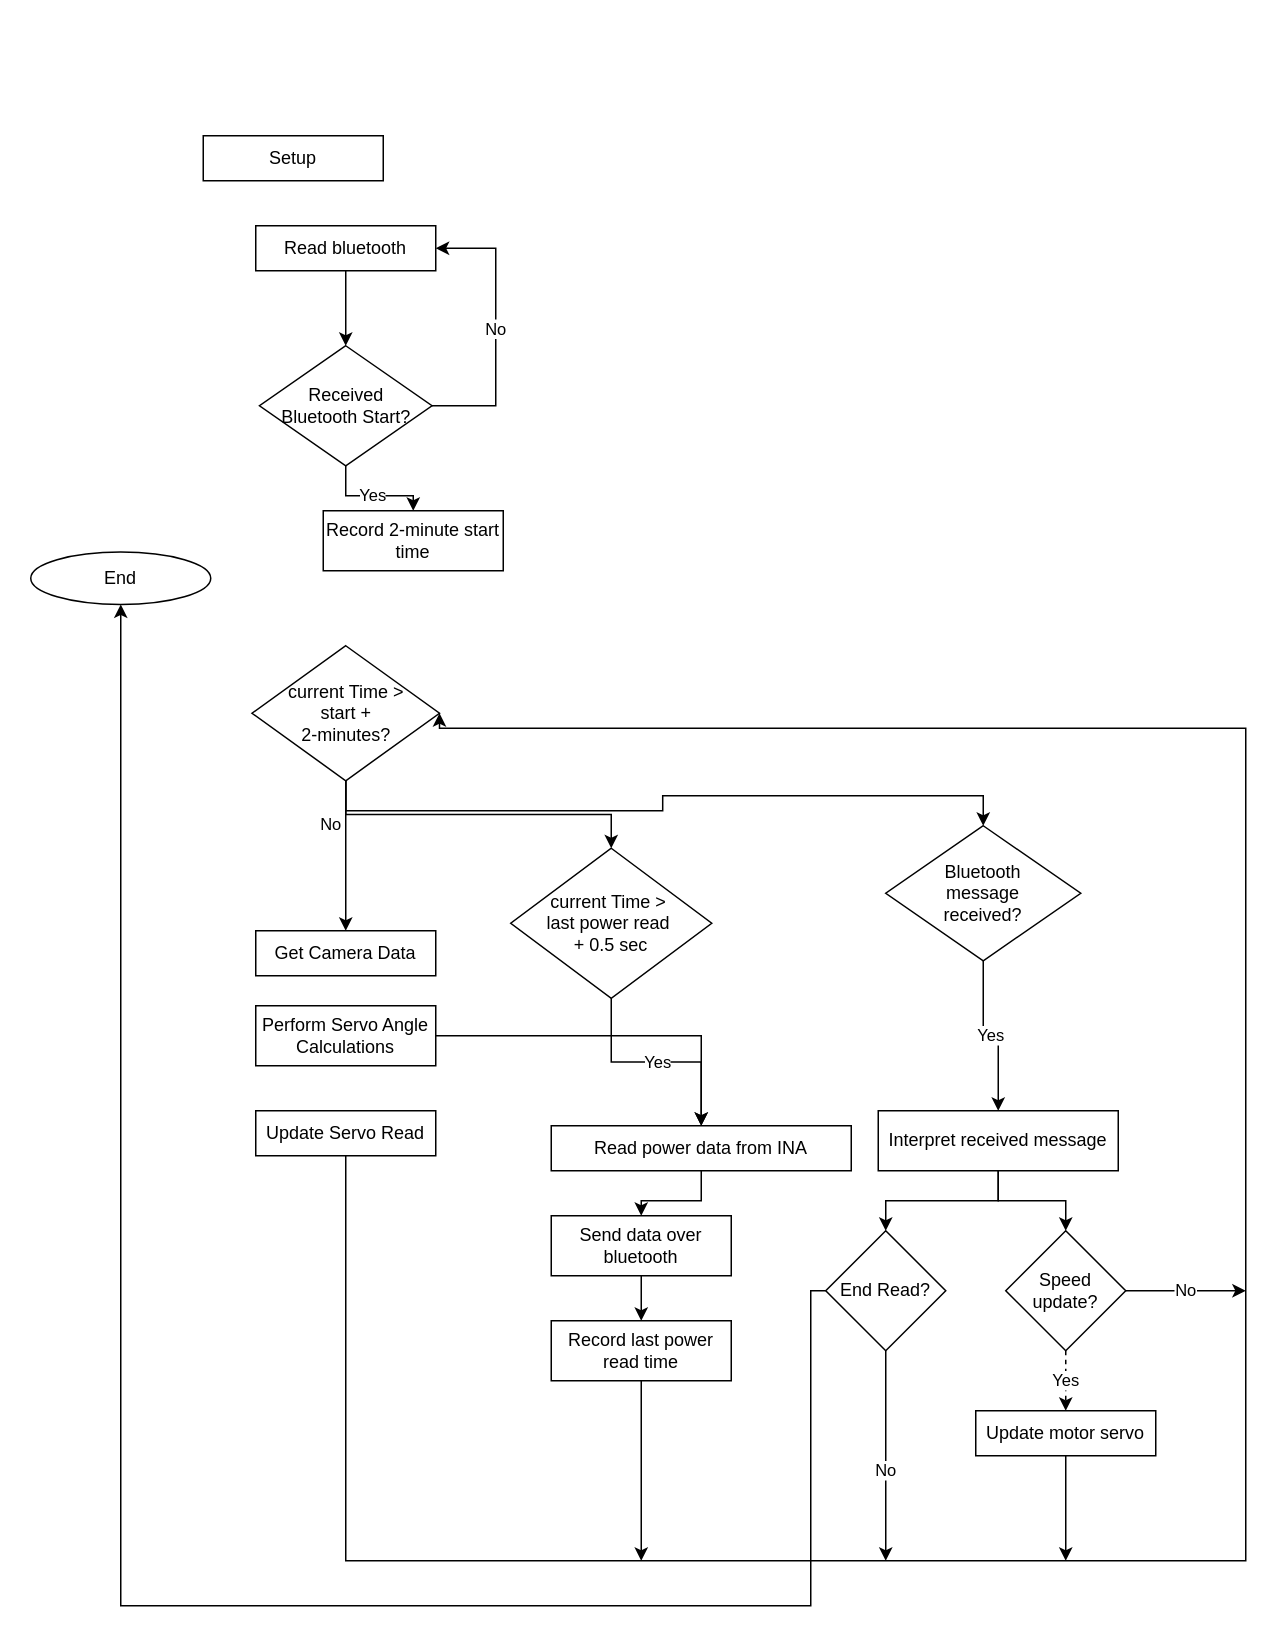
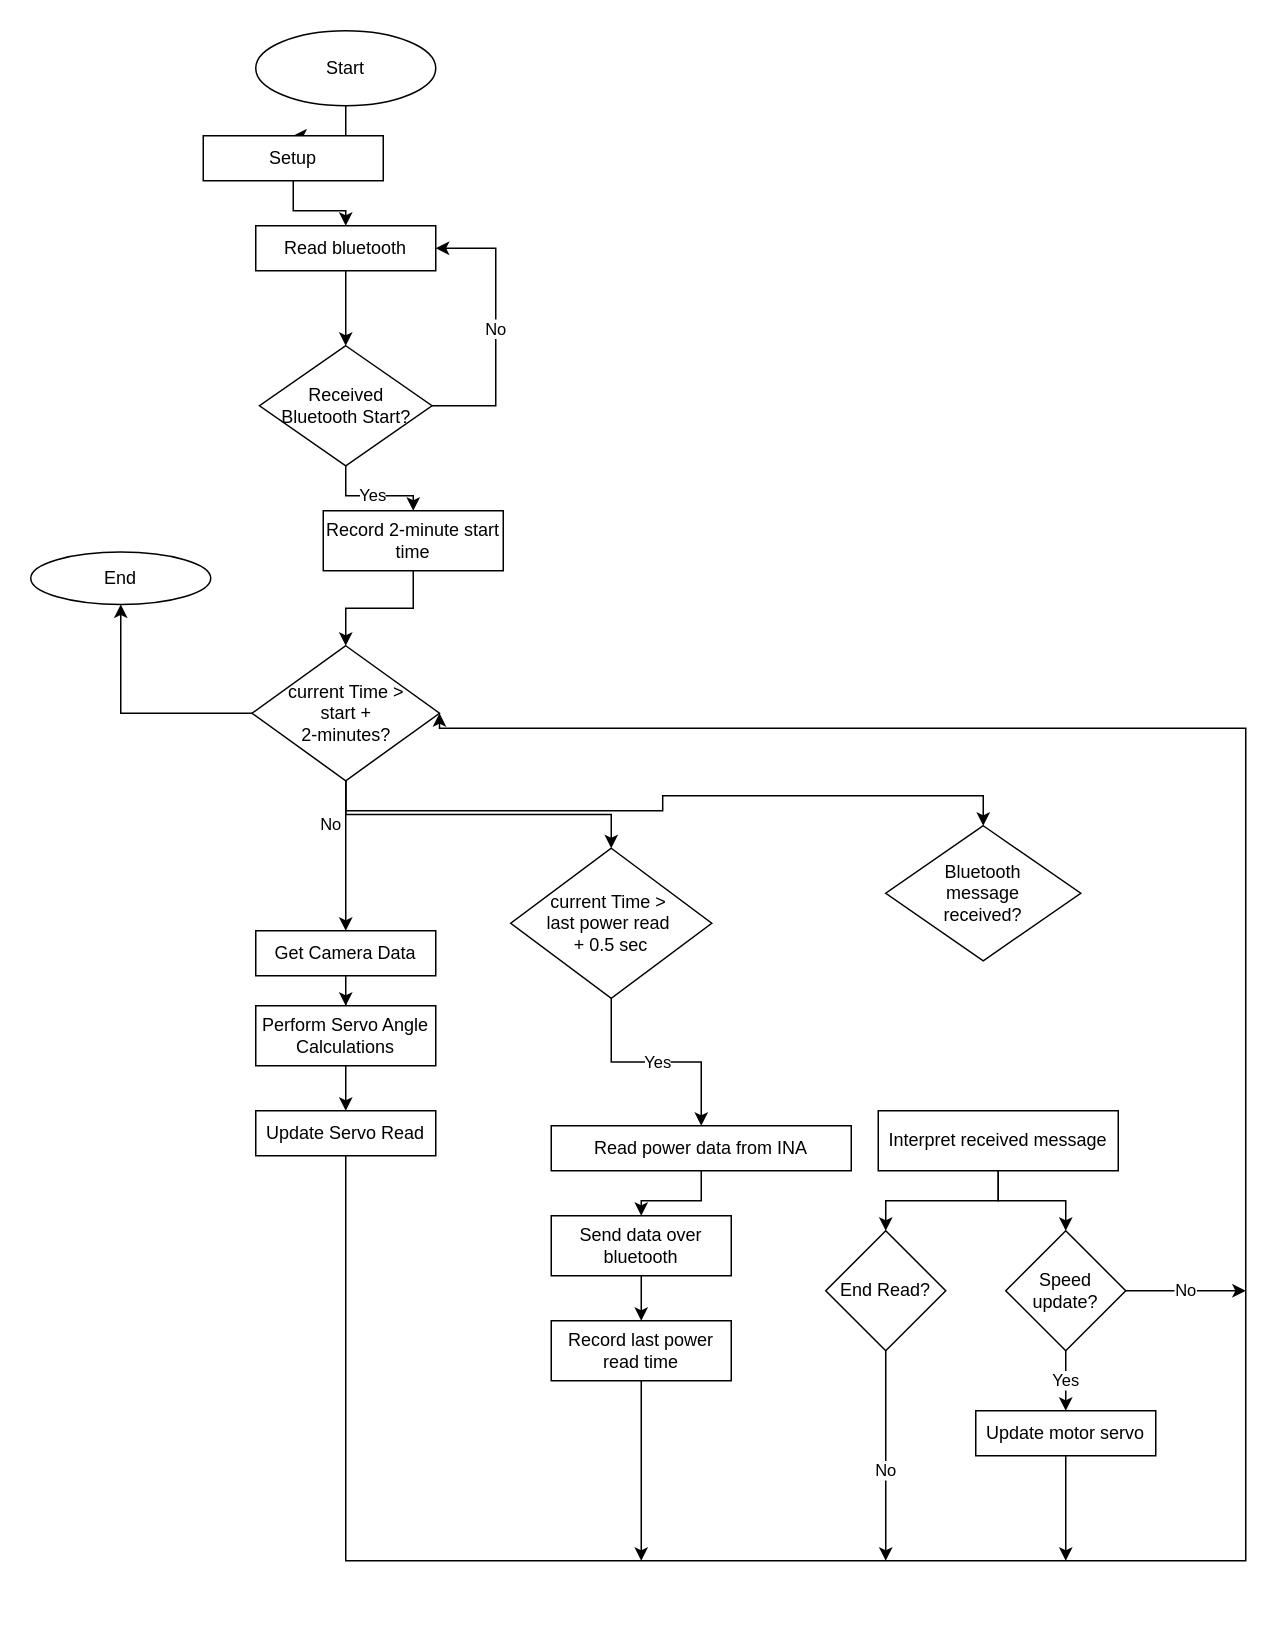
none -> (346, 68)
none -> (346, 122)
none -> (306, 211)
none -> (385, 608)
none -> (187, 713)
none -> (346, 996)
(580, 1036) -> (346, 1094)
(985, 1036) -> none
(1066, 1361) -> (1066, 1361)
(186, 1606) -> none
